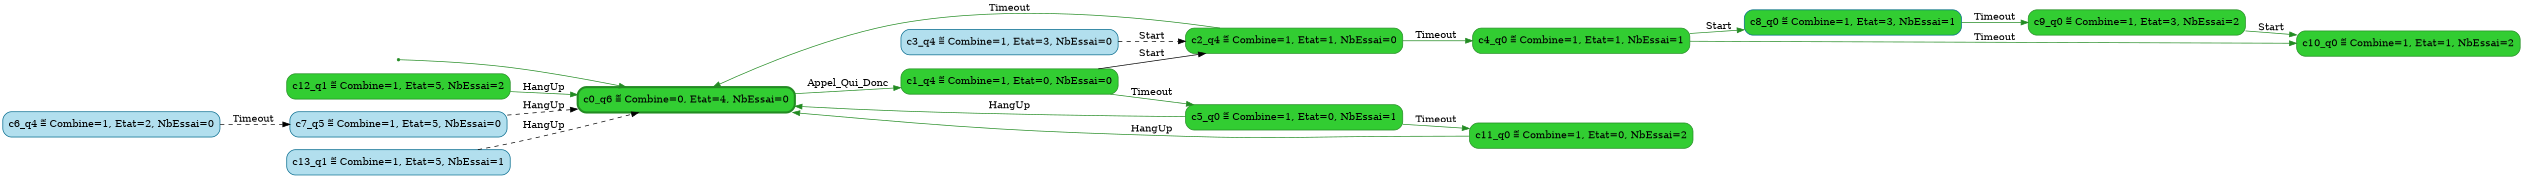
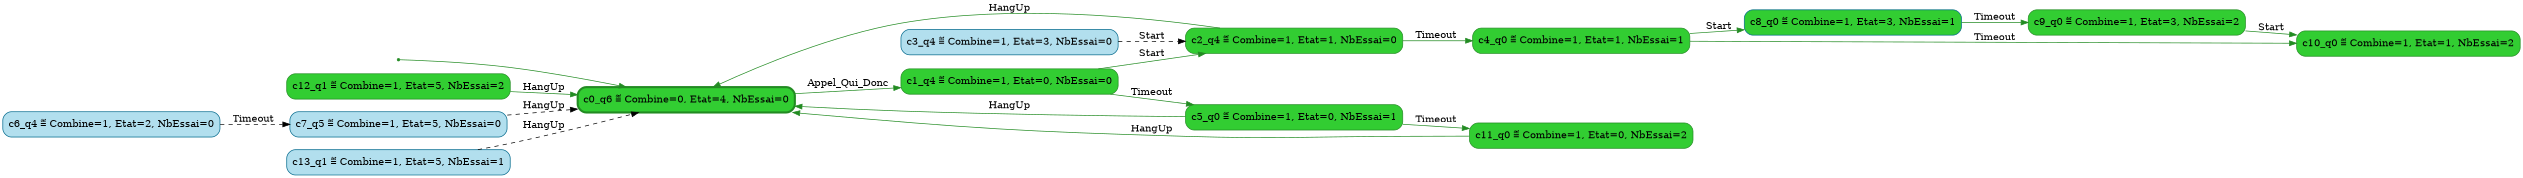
(1010, 8) -> (1010, 8)
(1148, 62) -> (1148, 62)
